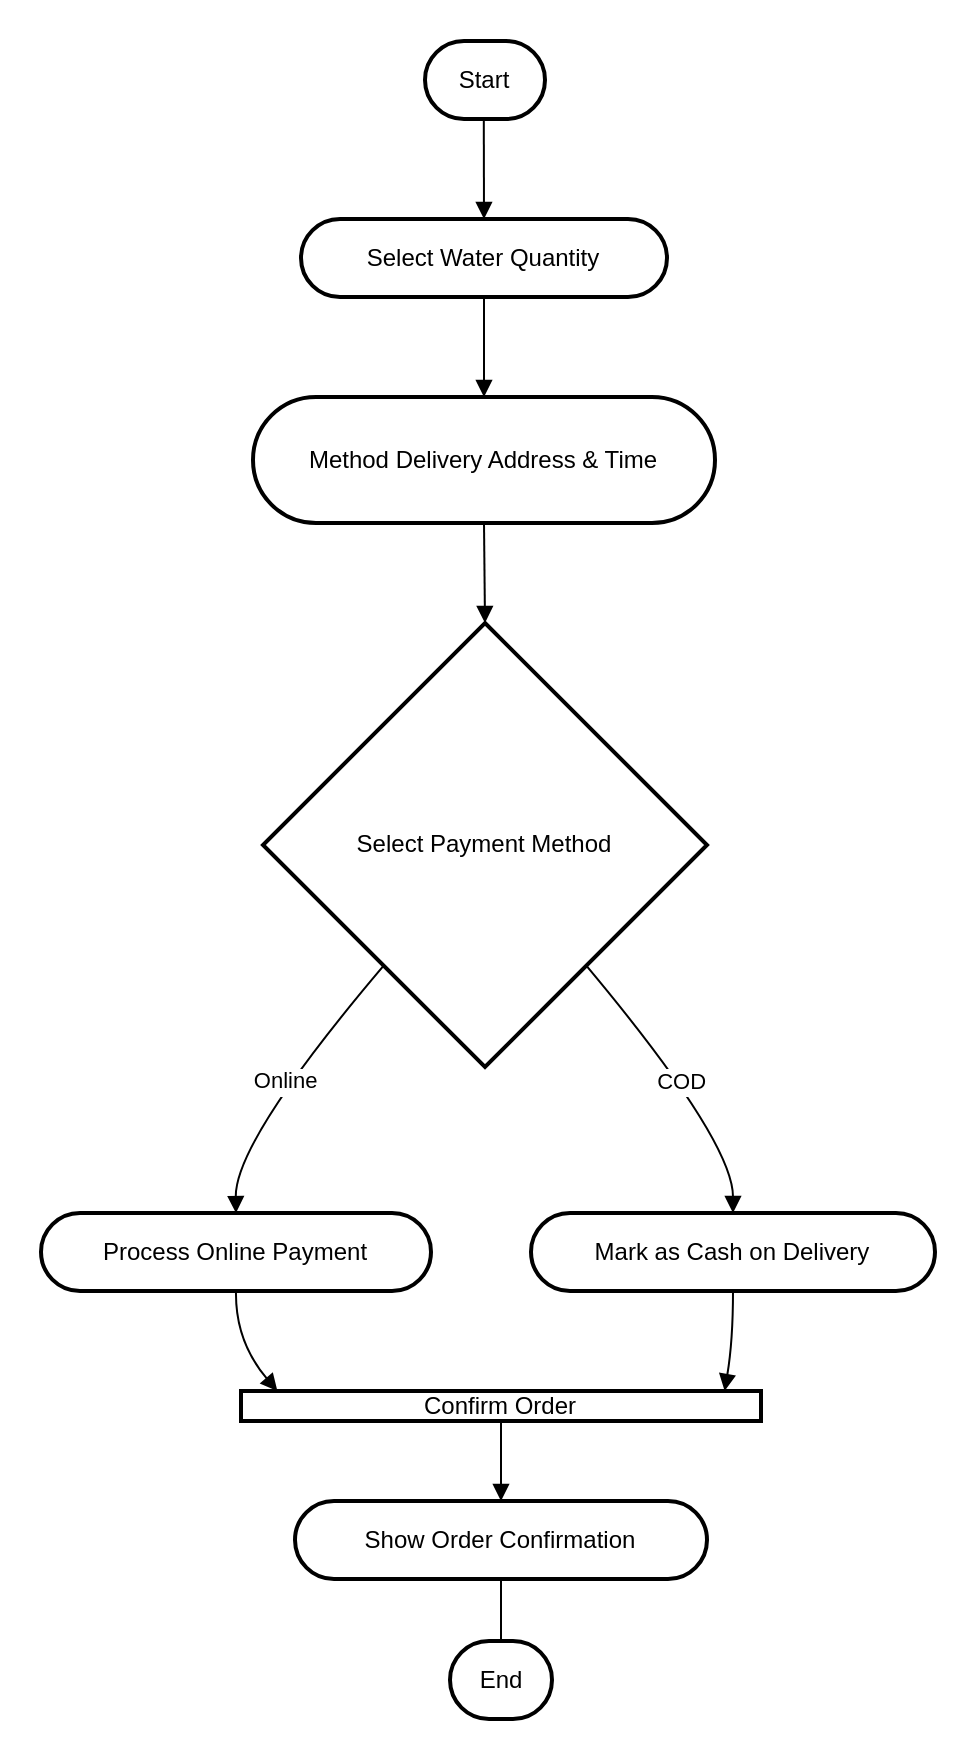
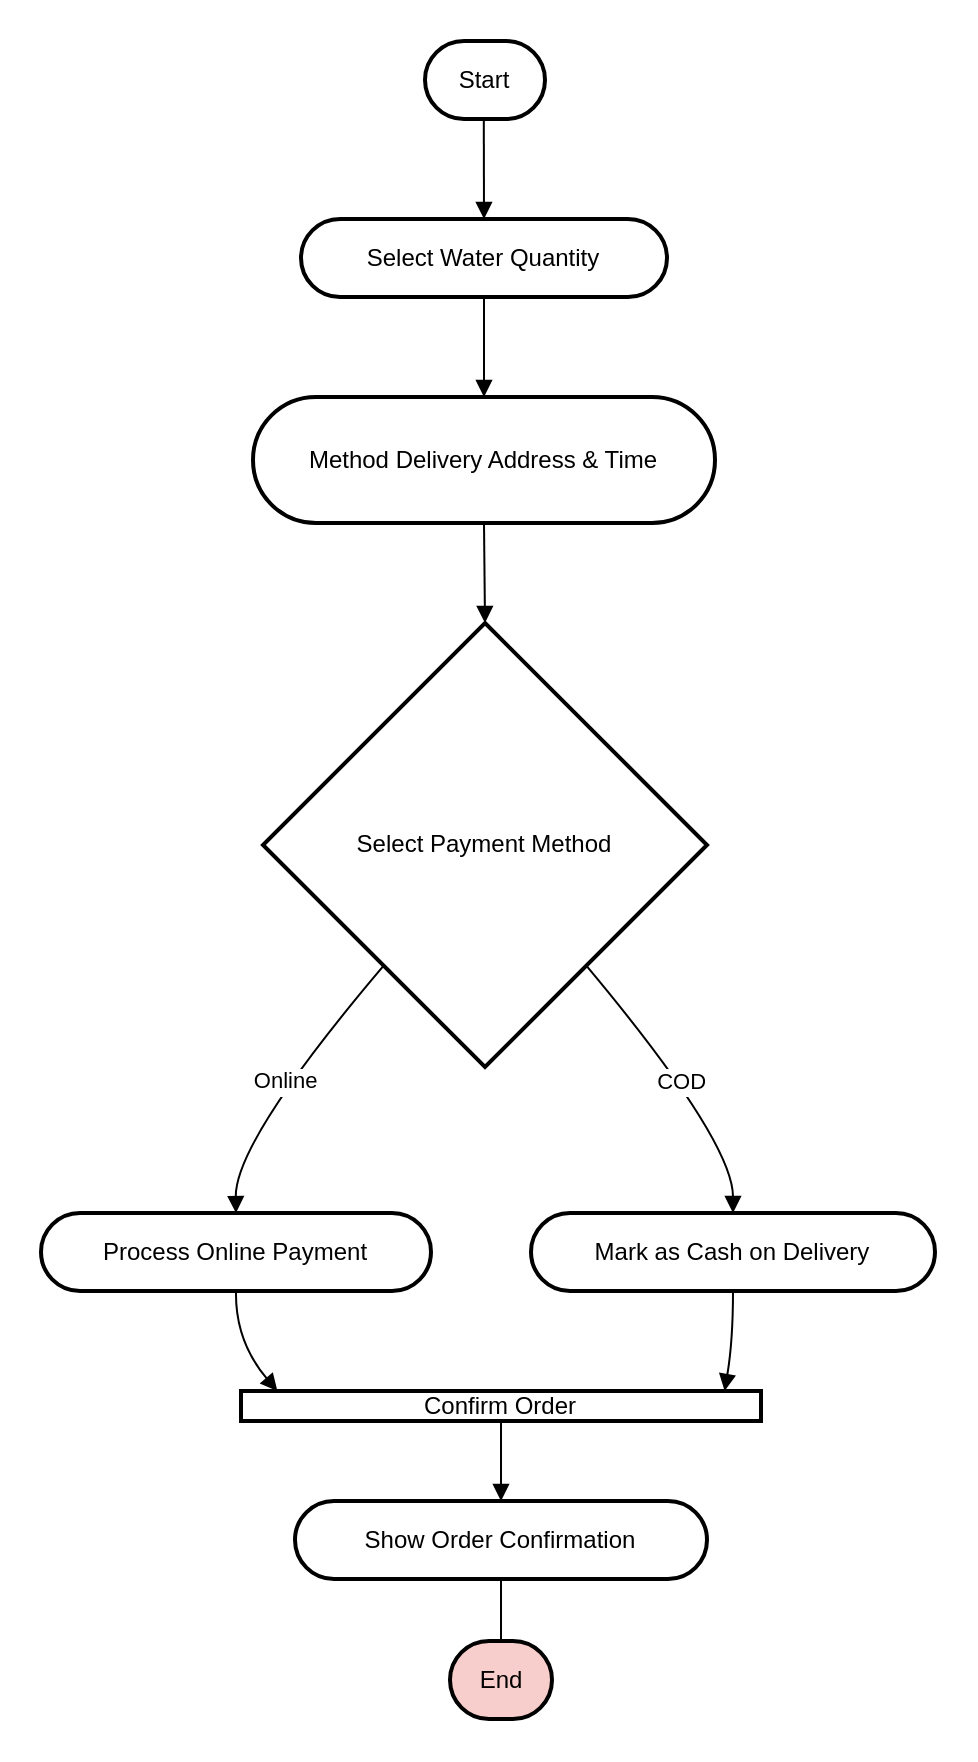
(501, 1680) -> (501, 1680)
